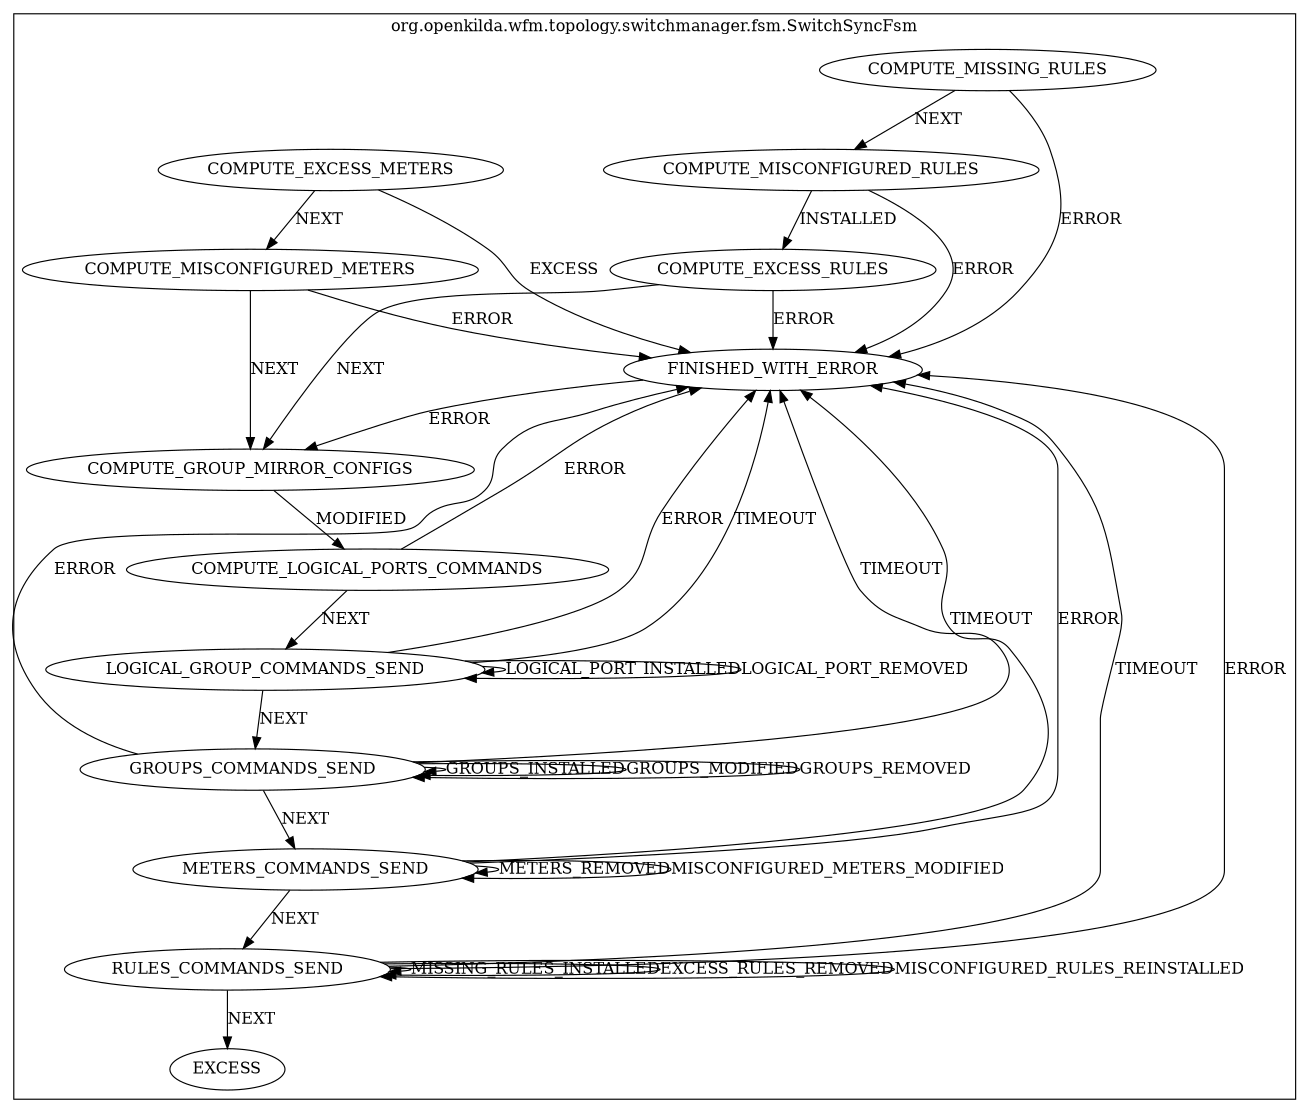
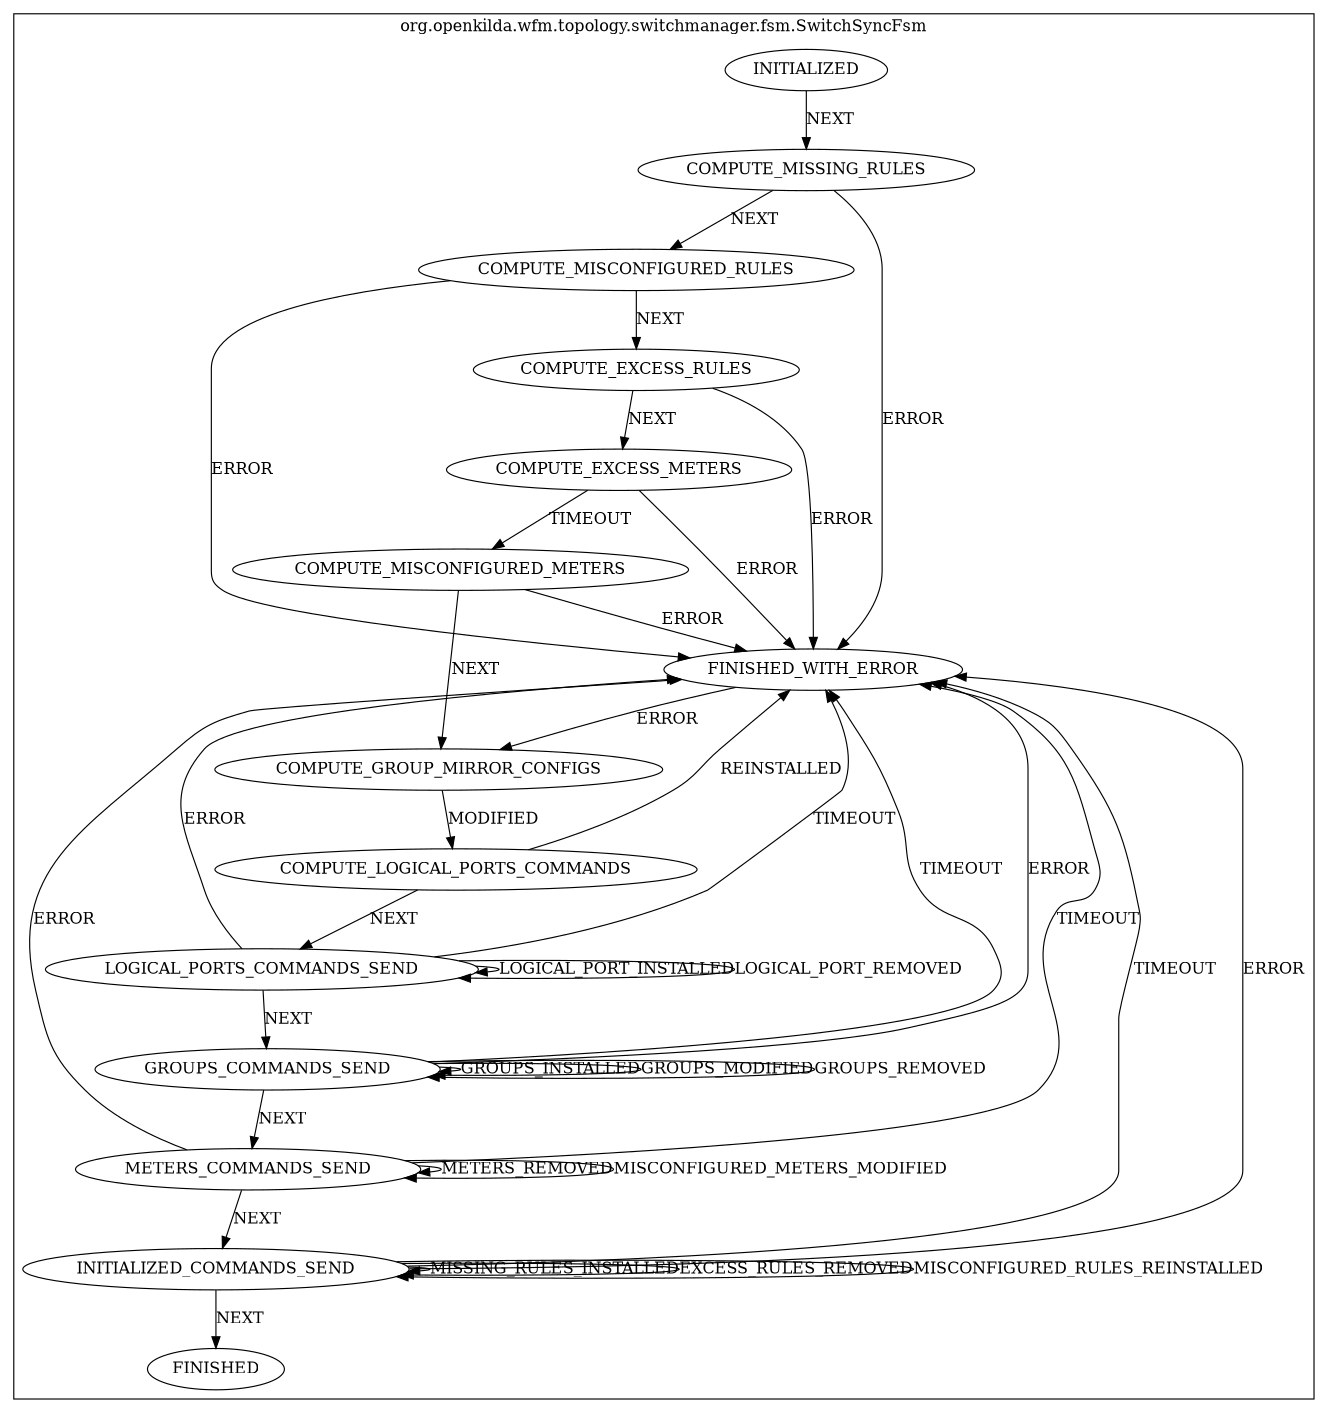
none -> (806, 70)
(319, 220) -> (590, 520)
(848, 220) -> (660, 320)
(565, 270) -> (767, 570)
(434, 298) -> (629, 414)
(595, 470) -> (781, 770)
(265, 670) -> (262, 969)
(227, 969) -> (216, 1269)
(227, 1069) -> (216, 1369)
